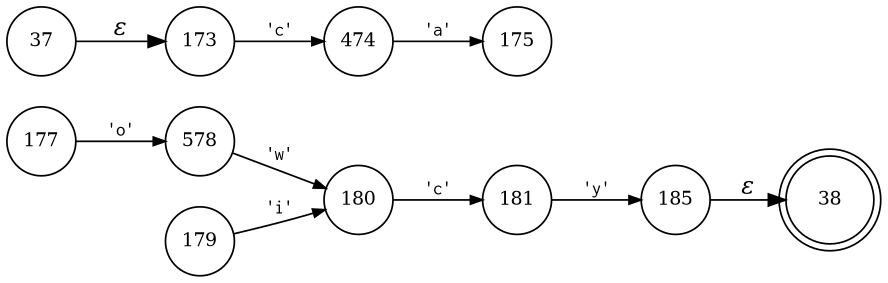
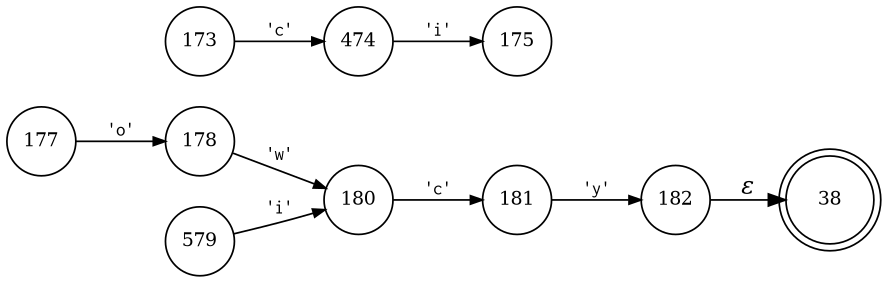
(438, 31) -> (438, 31)
(41, 41) -> none
(200, 141) -> (200, 141)
(676, 200) -> (676, 200)
(200, 241) -> (200, 241)
